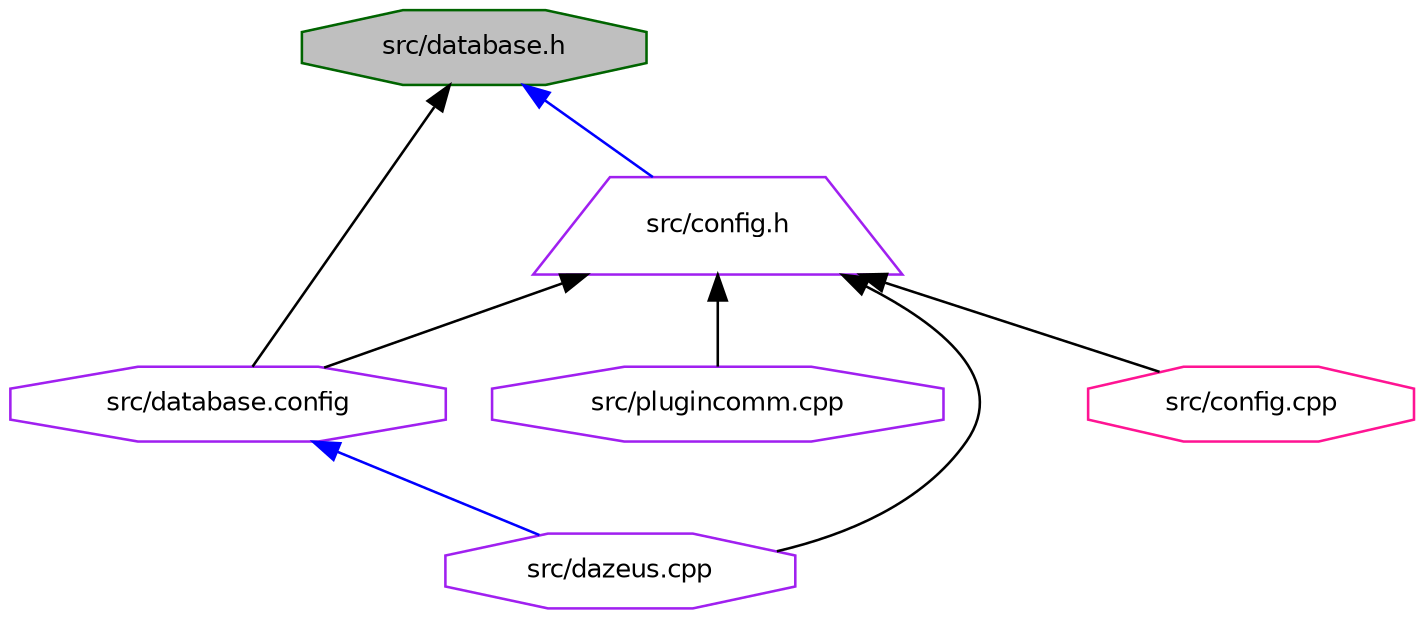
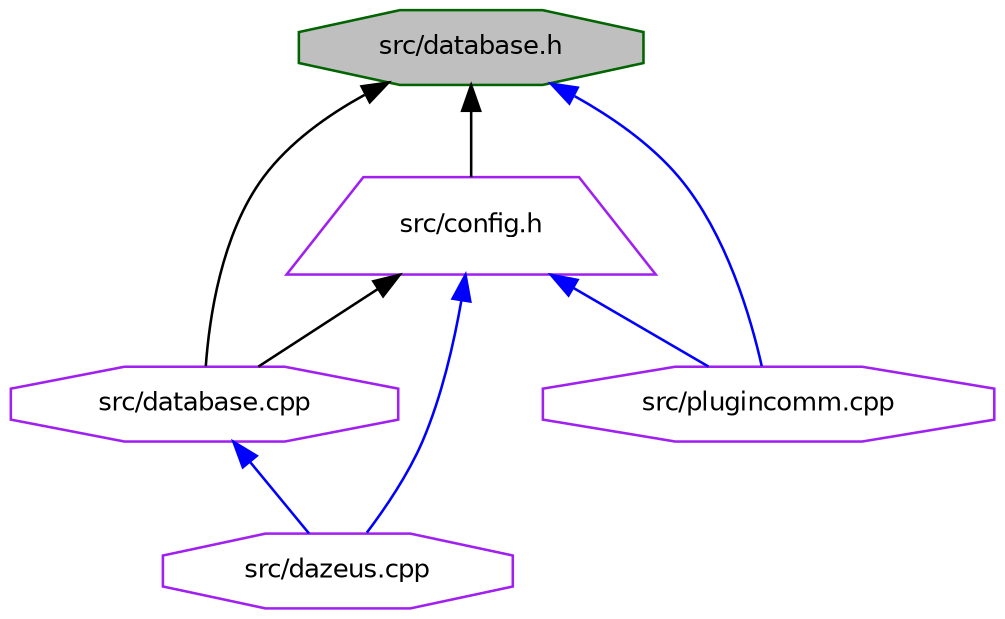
(599, 139) -> (471, 144)
none -> (701, 208)
(718, 334) -> (641, 327)
(228, 404) -> (205, 404)
(1251, 404) -> none
(962, 446) -> (430, 423)
